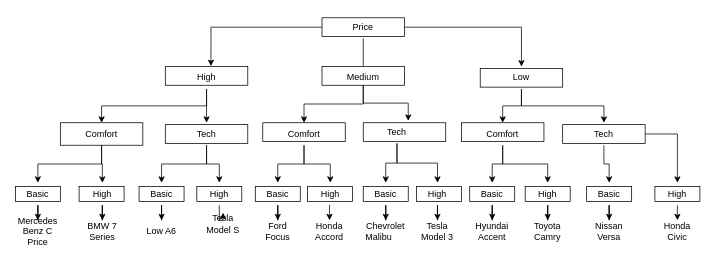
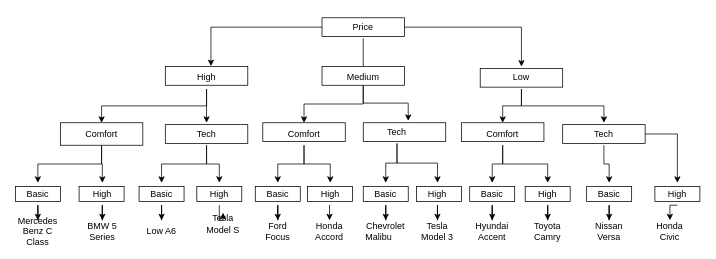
(38, 231) -> (38, 231)
(102, 231) -> (102, 231)
(678, 231) -> (670, 231)
